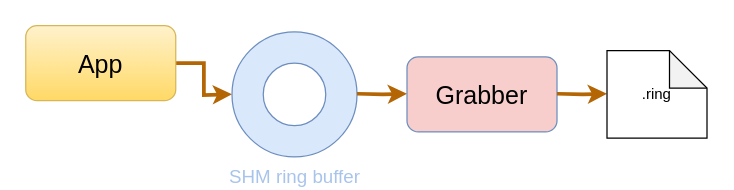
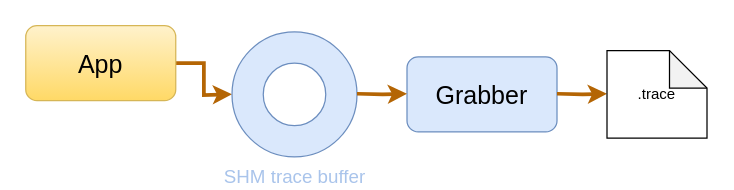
(482, 94) -> (482, 94)
(657, 94) -> (657, 94)
(295, 177) -> (295, 177)
